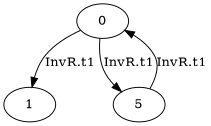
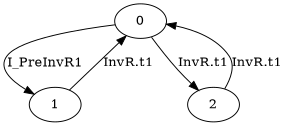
(71, 63) -> (45, 63)
none -> (94, 66)
(139, 105) -> (214, 105)
